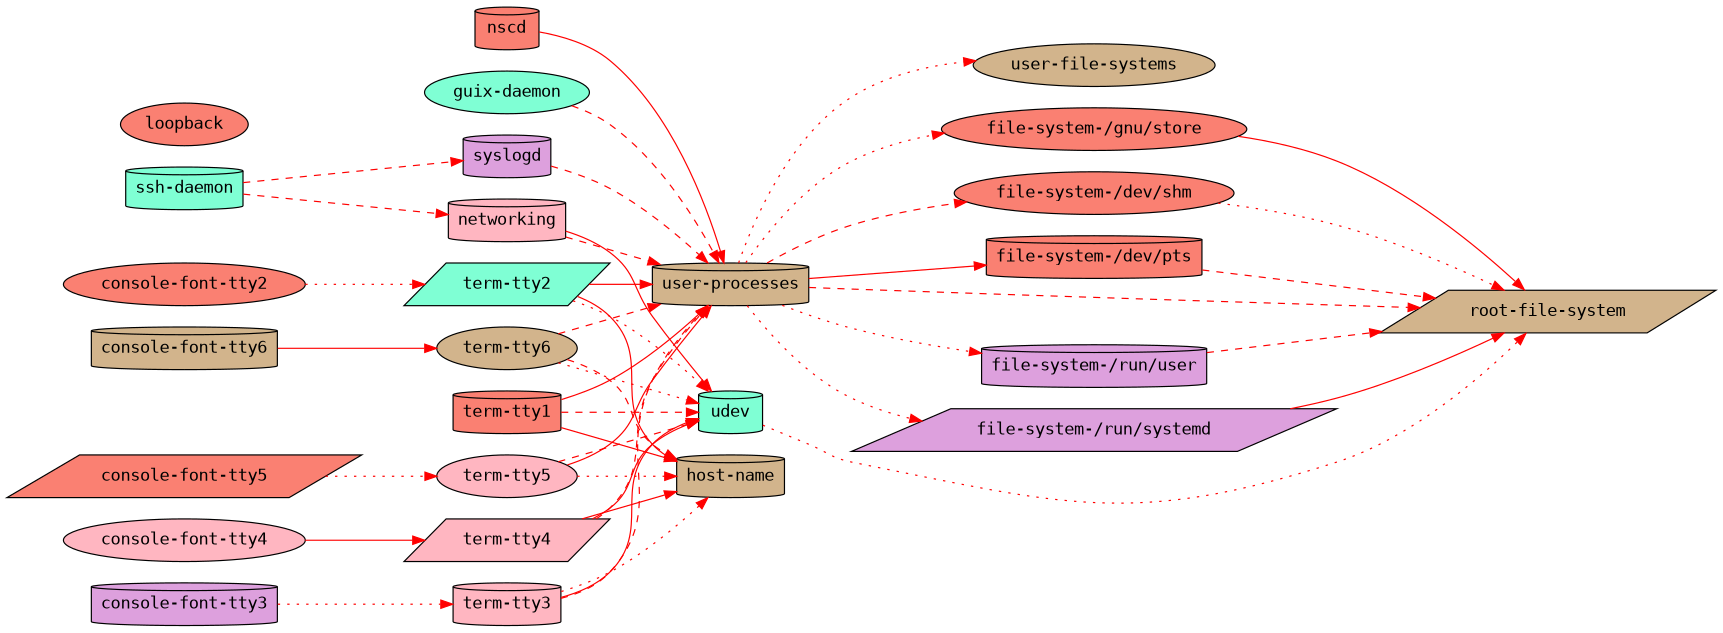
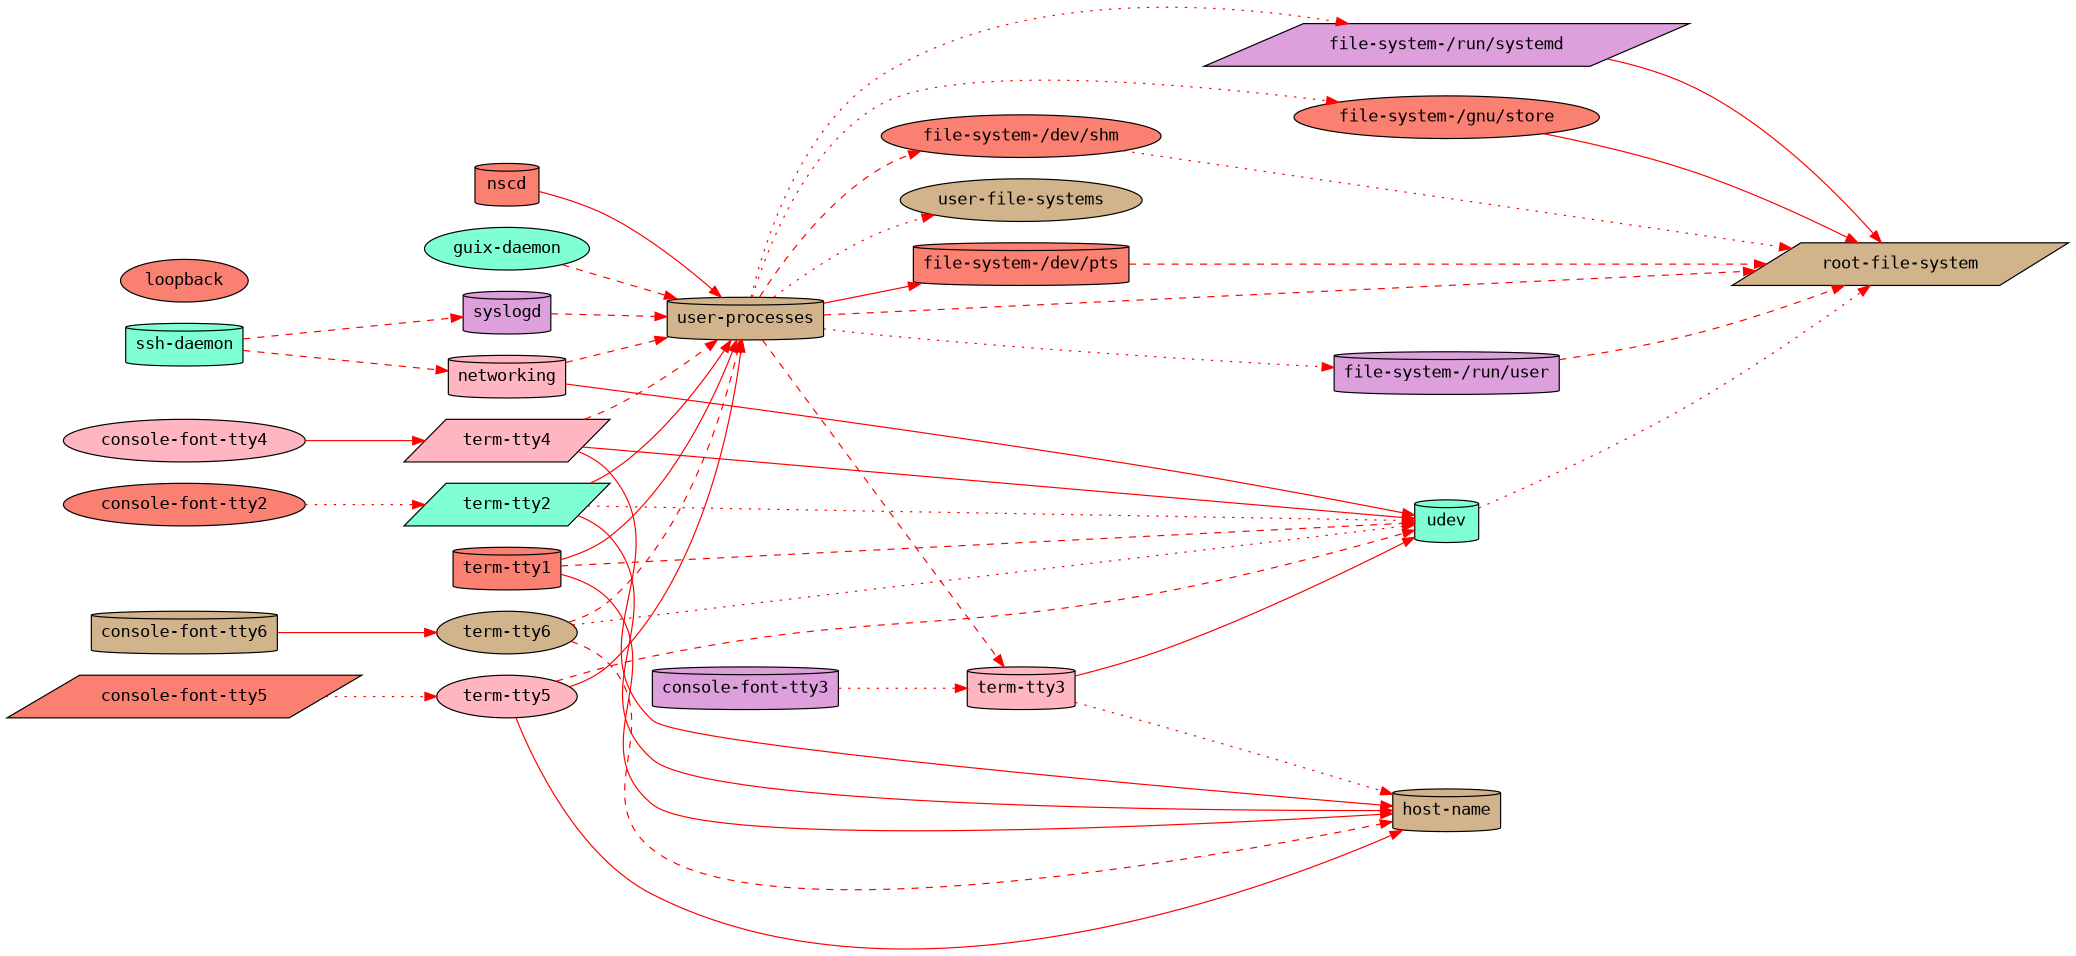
(638, 467) -> (880, 499)
(621, 476) -> (912, 947)
